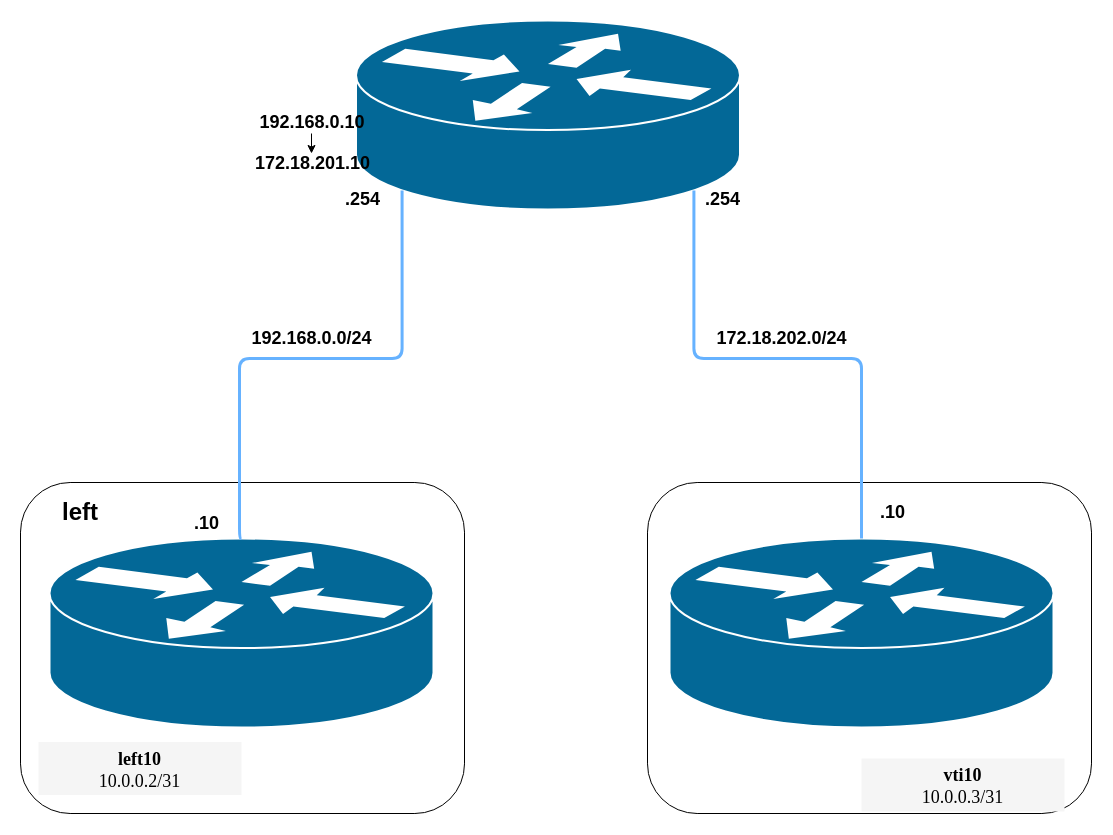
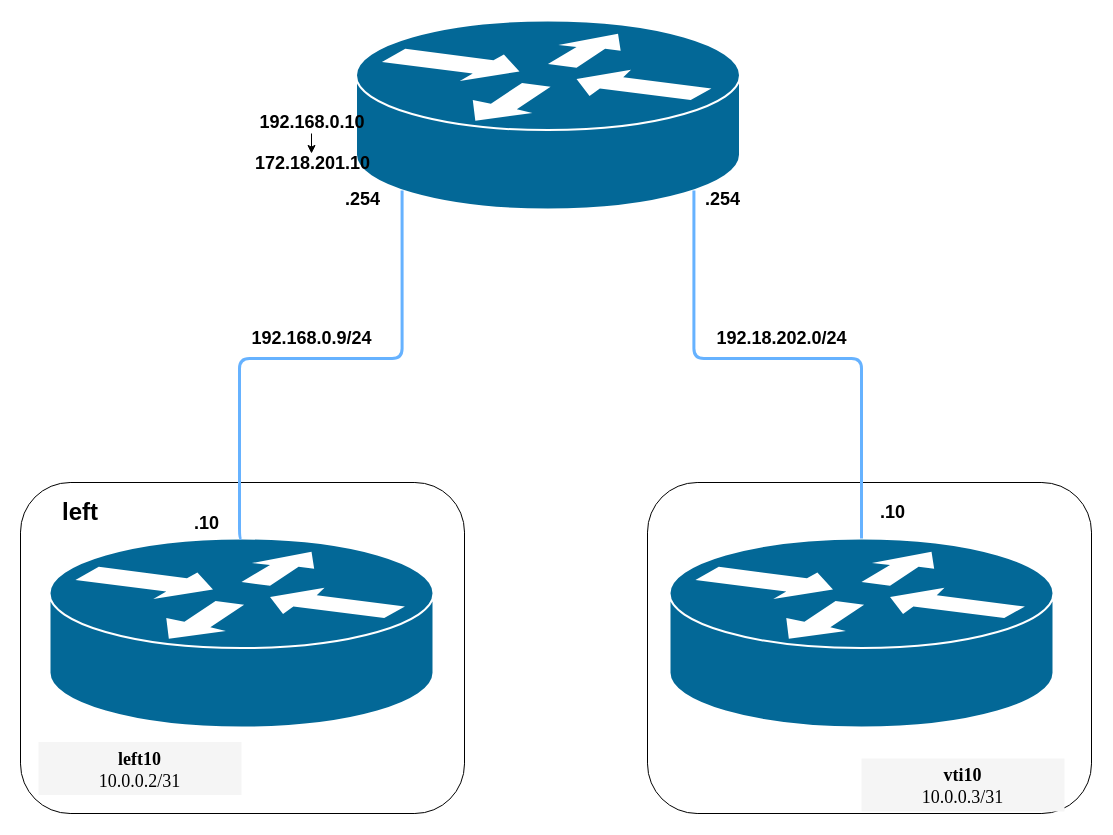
(312, 339) -> (312, 339)
(782, 339) -> (782, 339)
